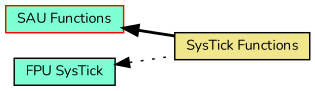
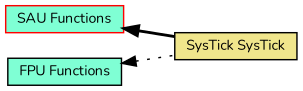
(242, 46) -> (236, 46)
(65, 72) -> (65, 72)
